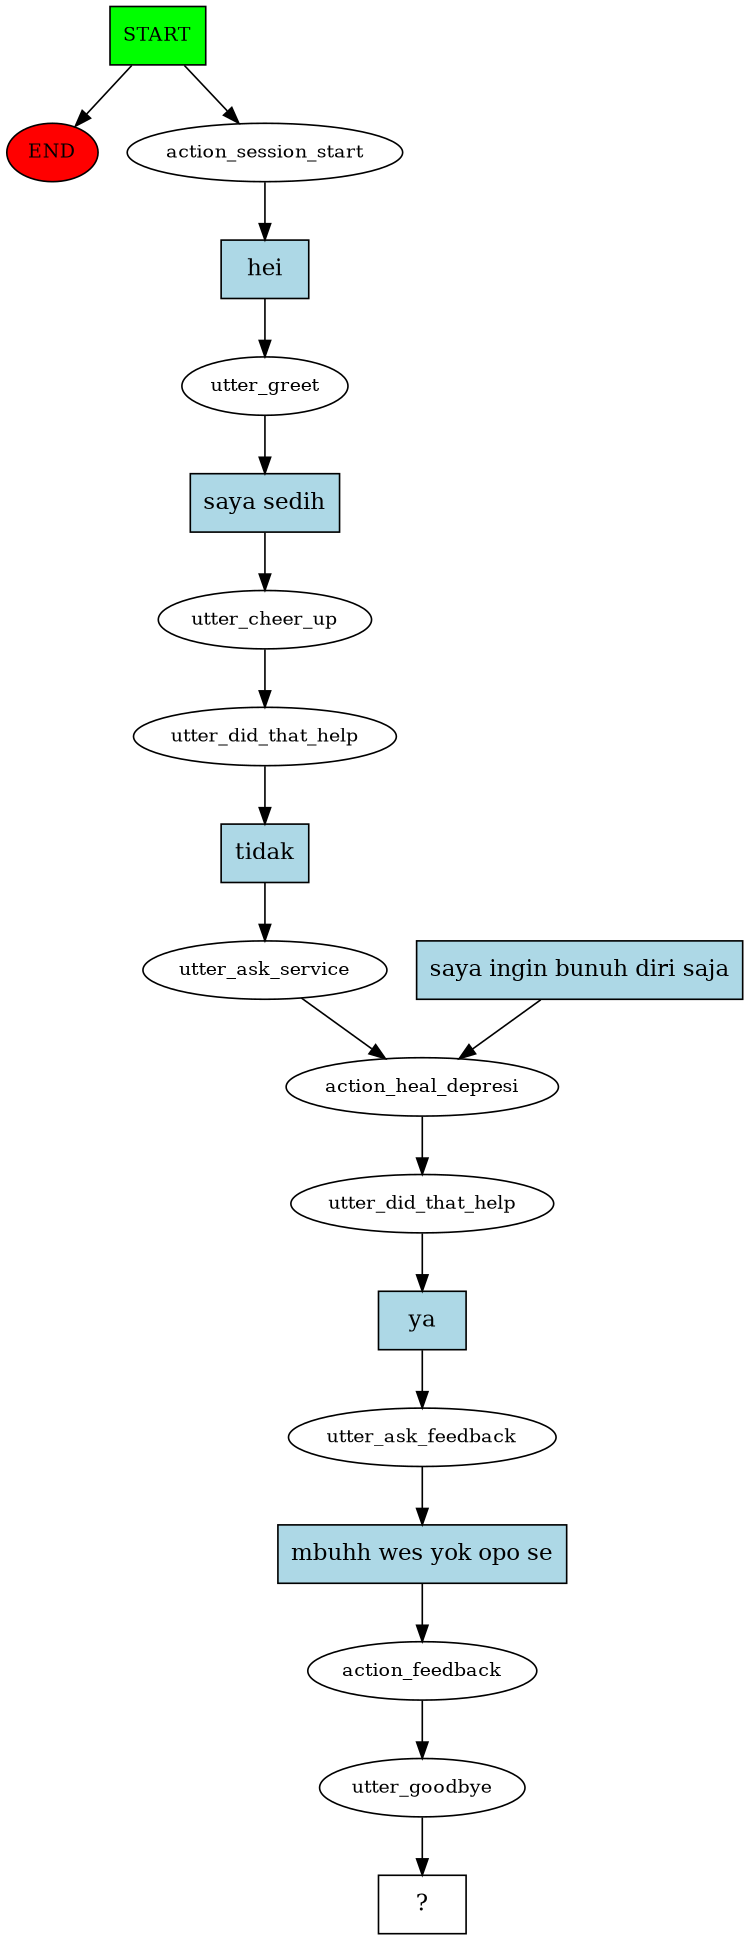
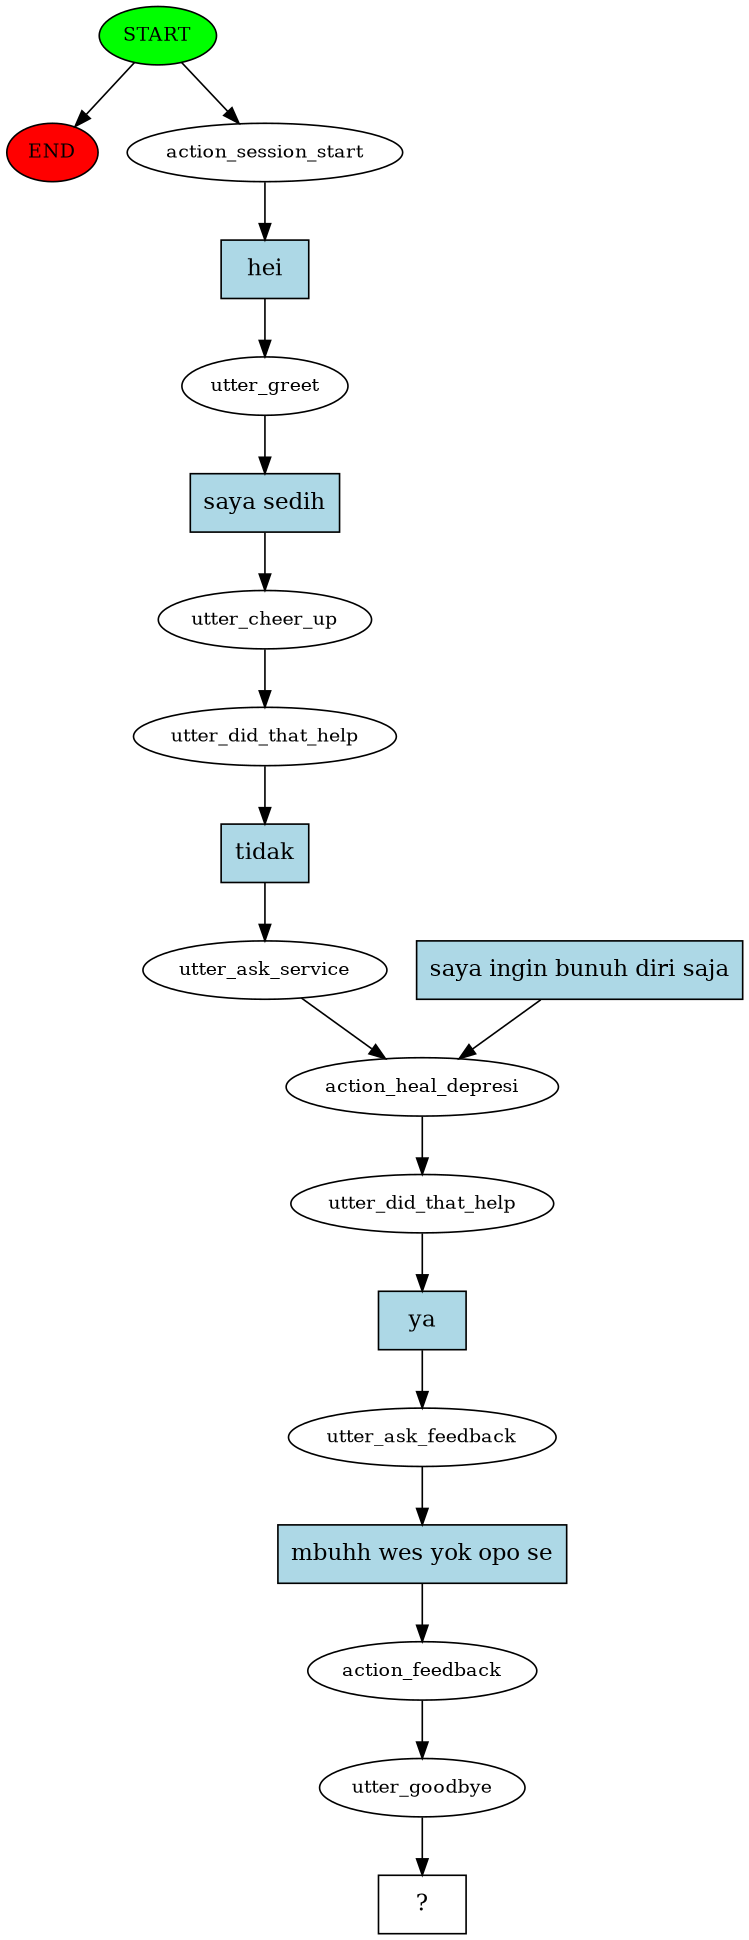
(158, 36) -> (158, 36)
